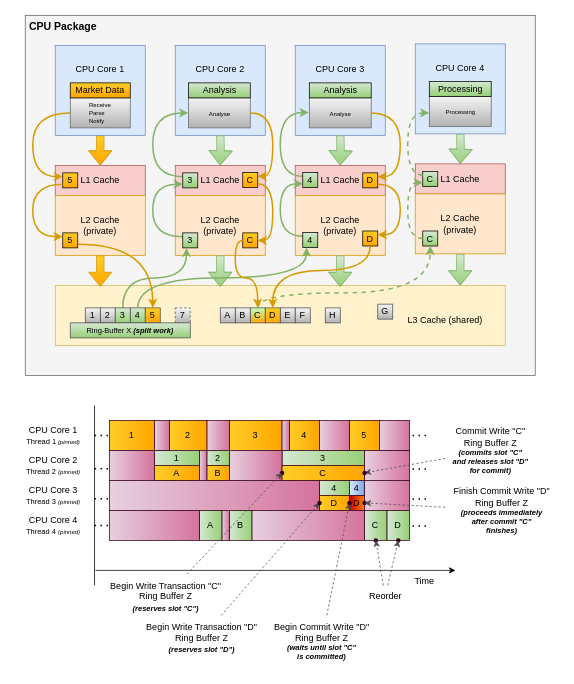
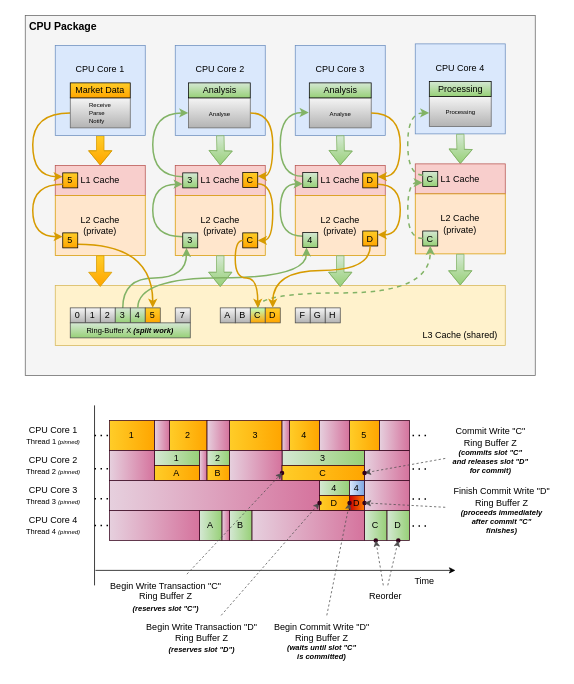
(385, 312) -> (318, 315)
none -> (78, 315)
(183, 315) -> (183, 315)
(288, 315) -> none
(445, 319) -> (460, 334)
